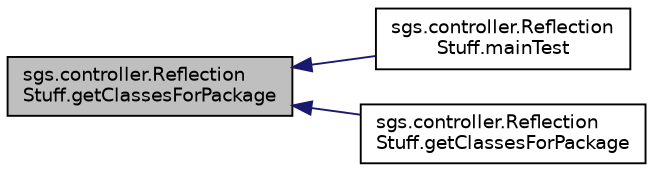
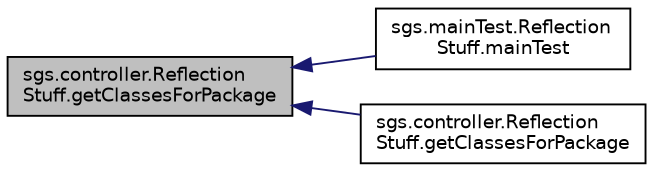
(503, 39) -> (503, 39)
